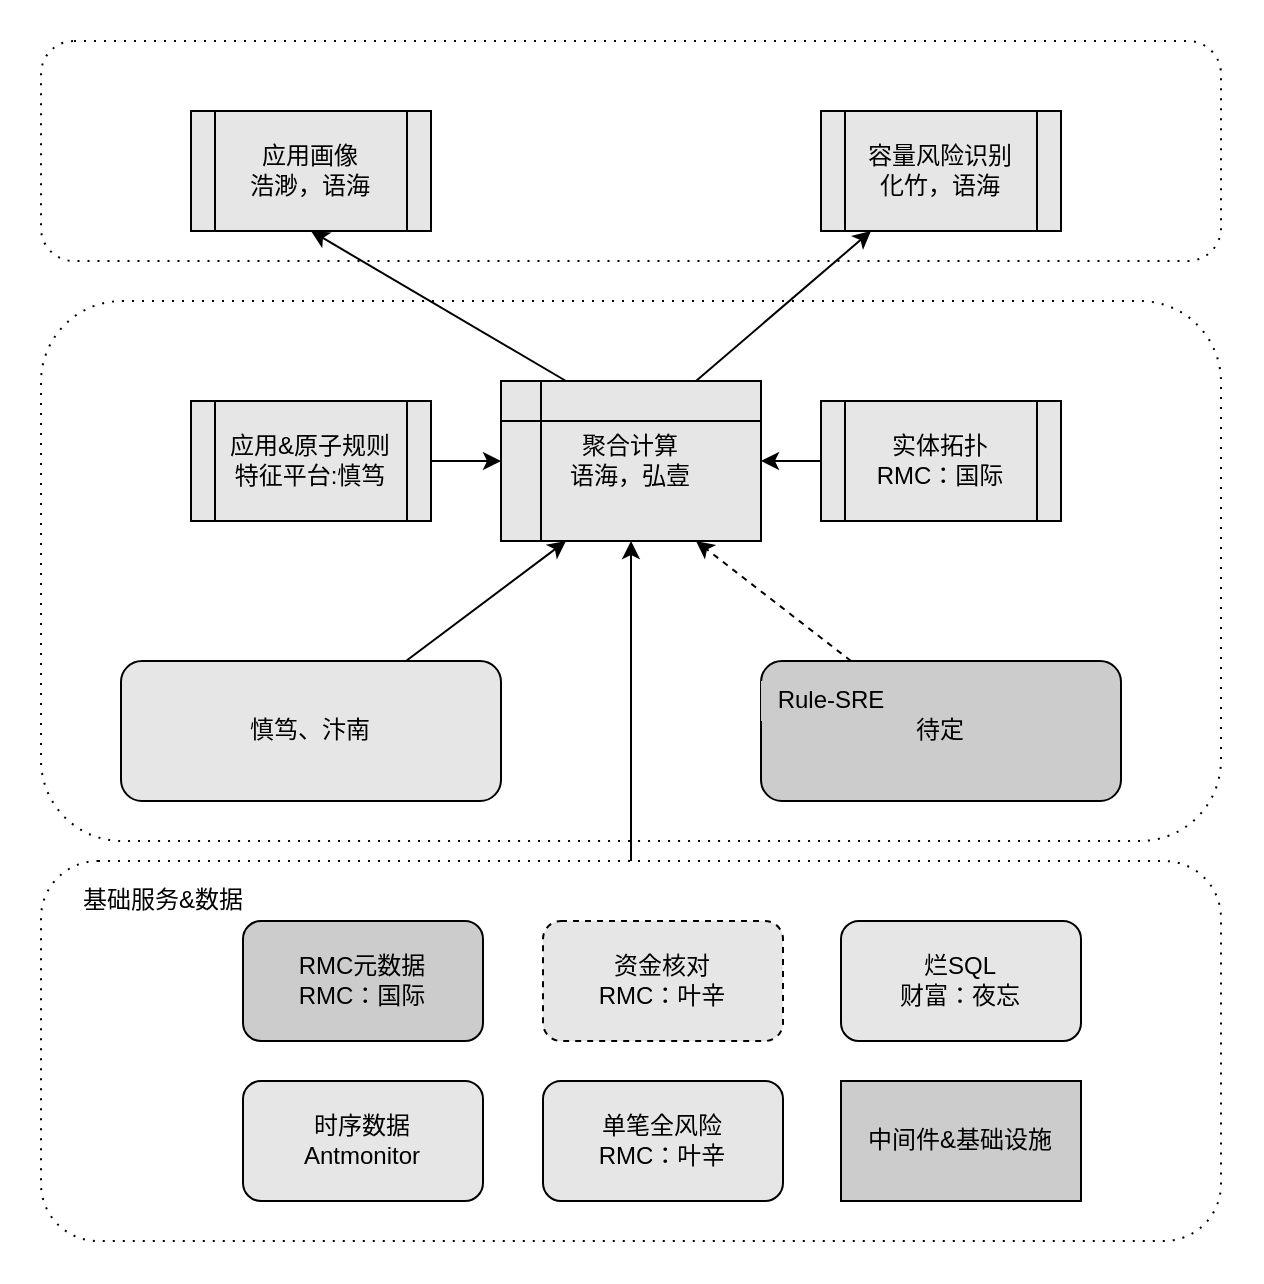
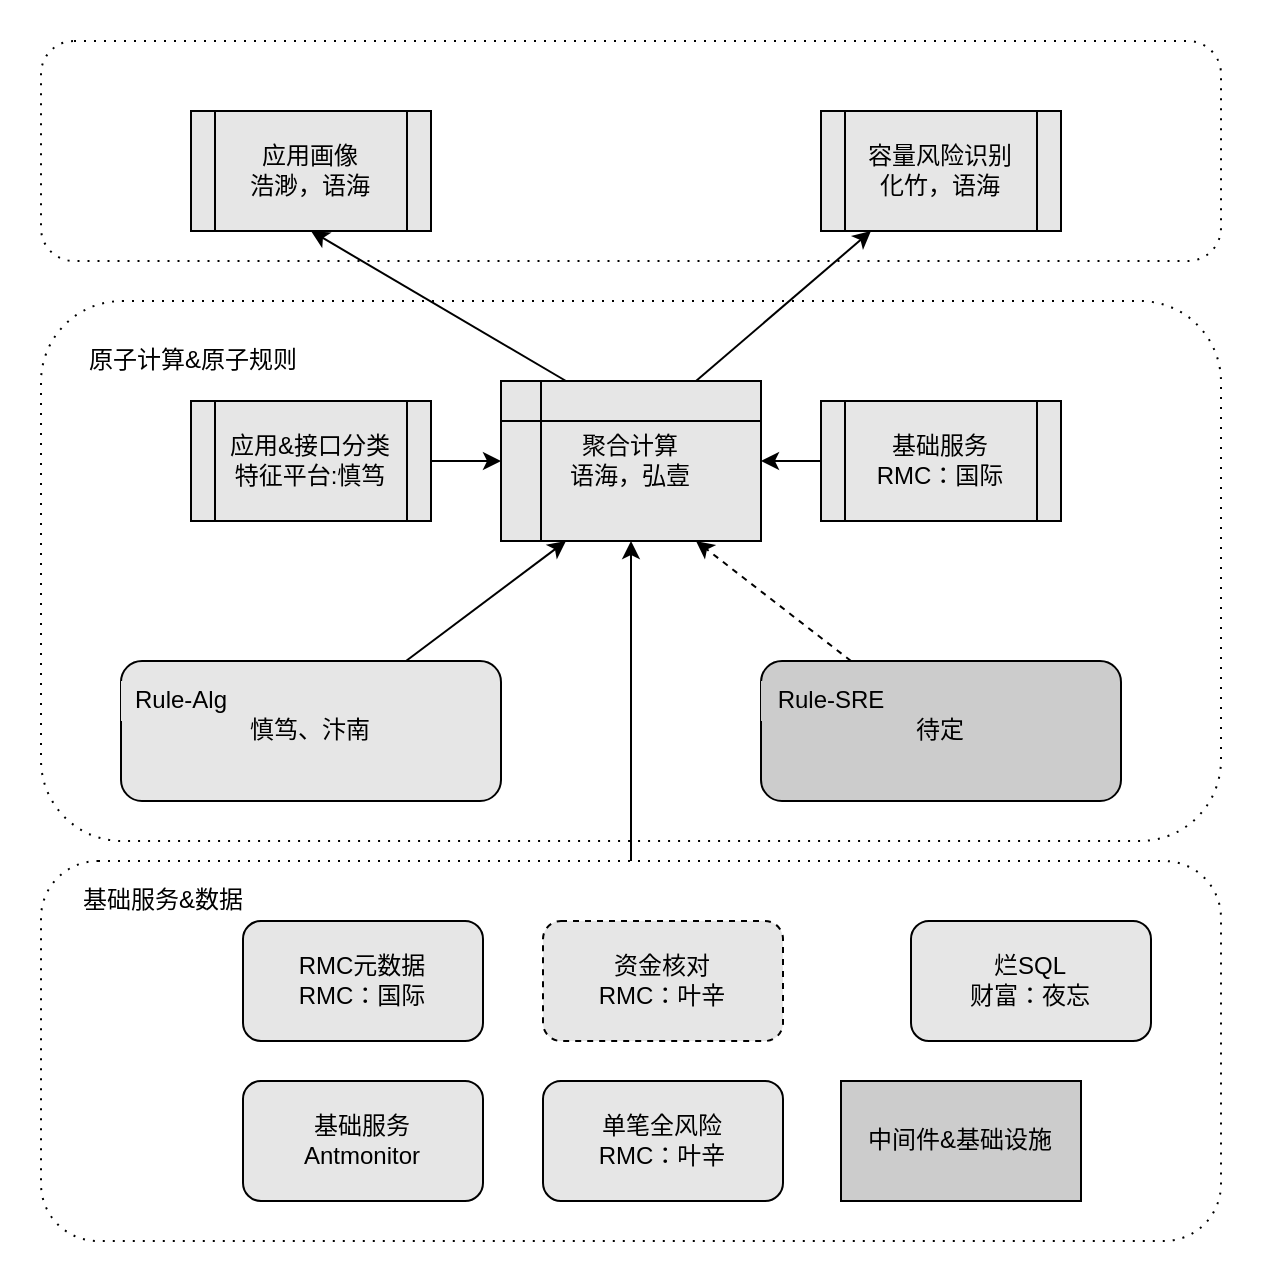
none -> (193, 361)
(311, 461) -> (311, 461)
(941, 461) -> (941, 461)
none -> (181, 701)
(363, 981) -> (363, 981)
(961, 981) -> (1031, 981)
(363, 1141) -> (363, 1141)
